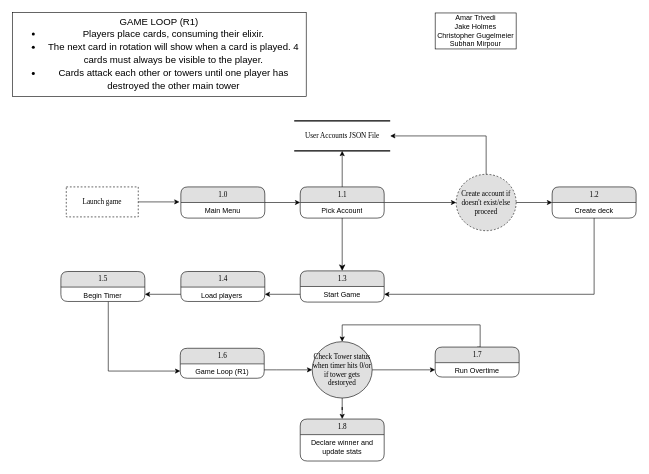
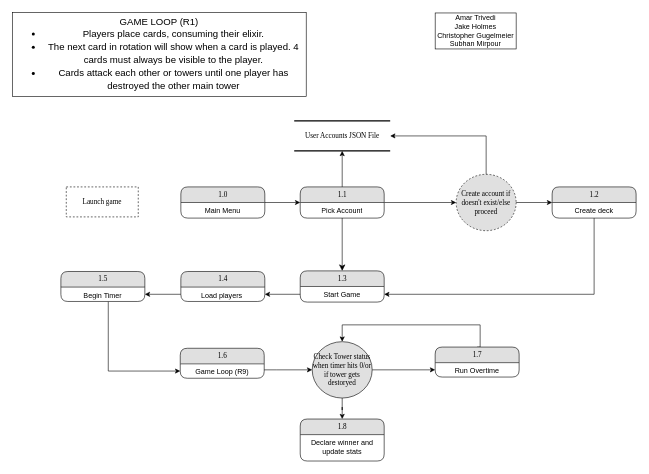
(174, 202) -> none
(222, 372) -> (222, 372)
